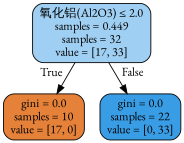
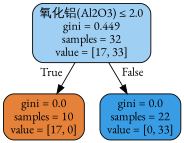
(92, 26) -> (92, 26)
